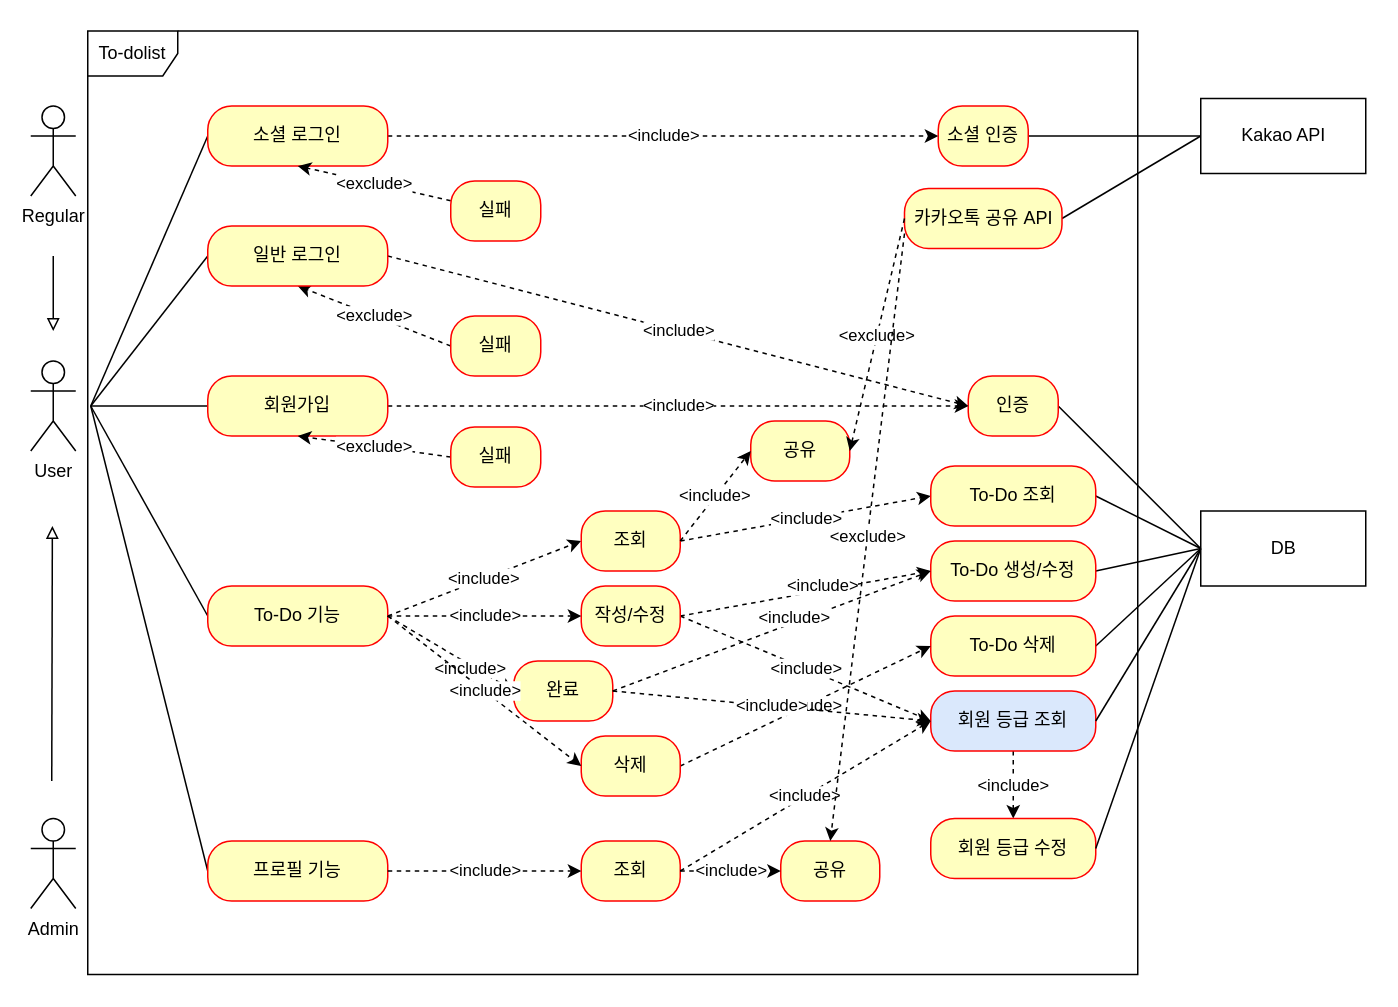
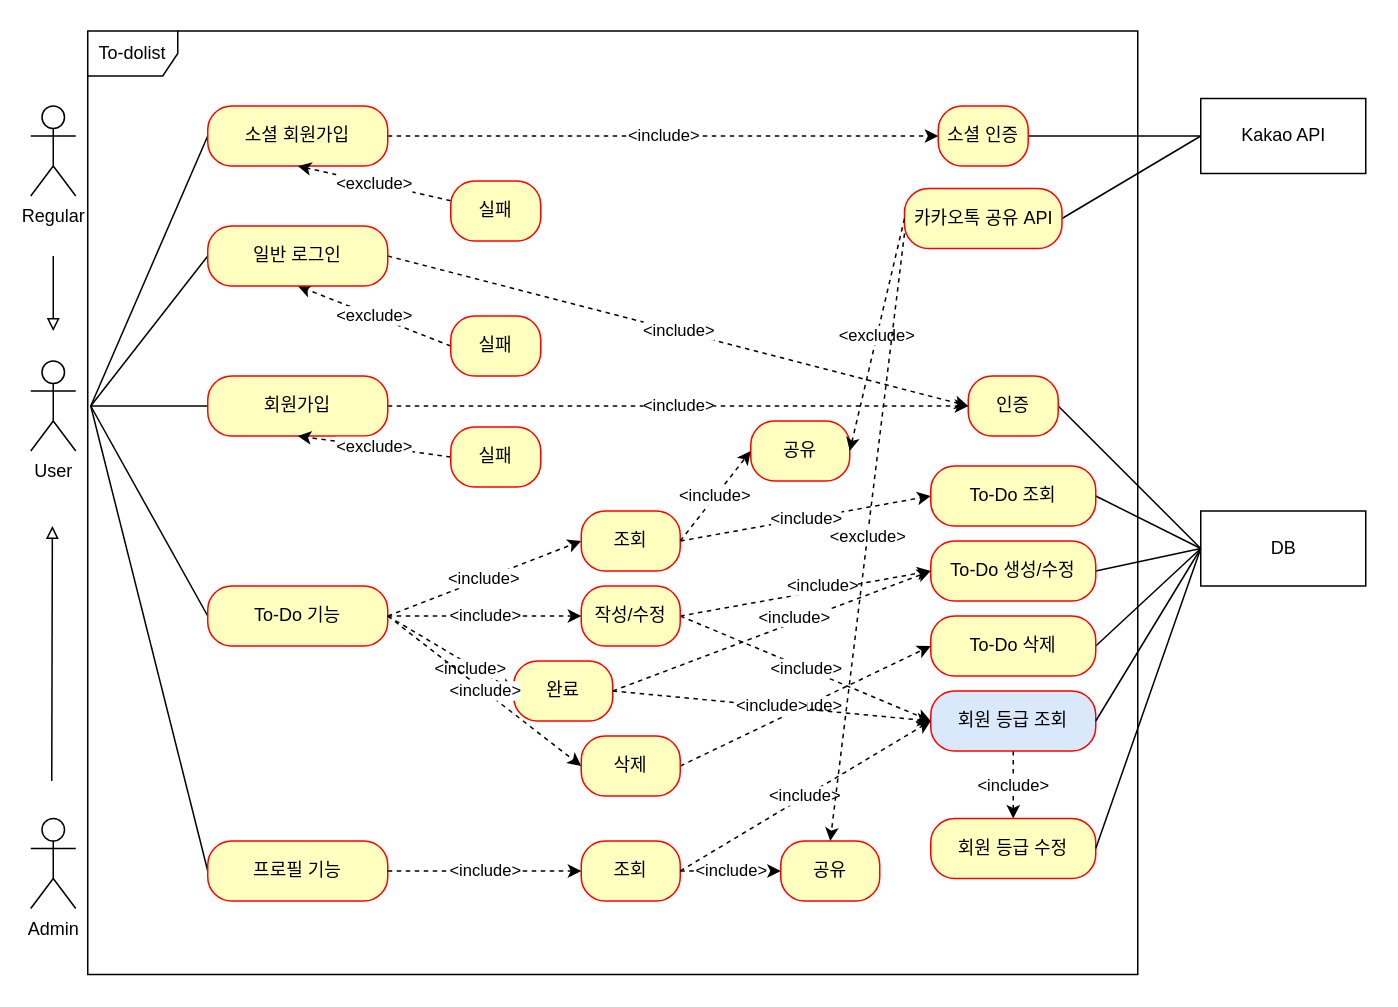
(298, 136) -> (298, 136)
